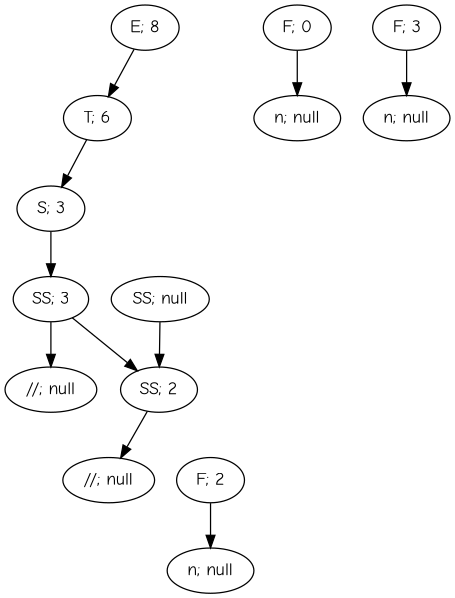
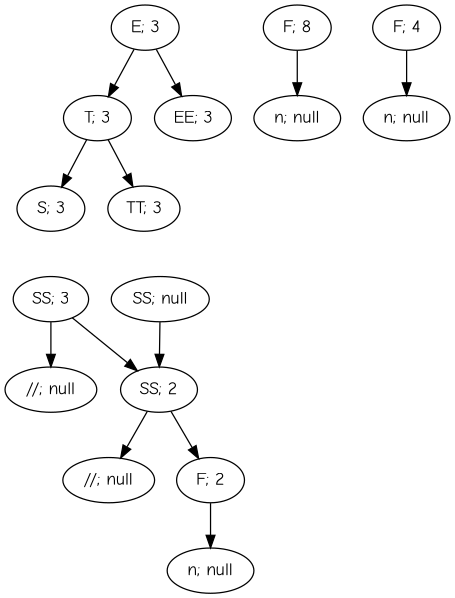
(145, 28) -> (145, 28)
(297, 28) -> (297, 28)
(407, 28) -> (407, 28)
(97, 118) -> (97, 118)
none -> (193, 118)
none -> (144, 209)
(51, 248) -> none
none -> (182, 429)
